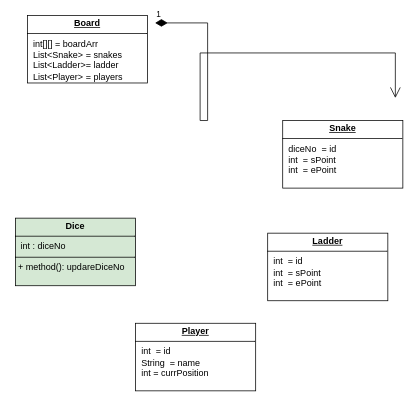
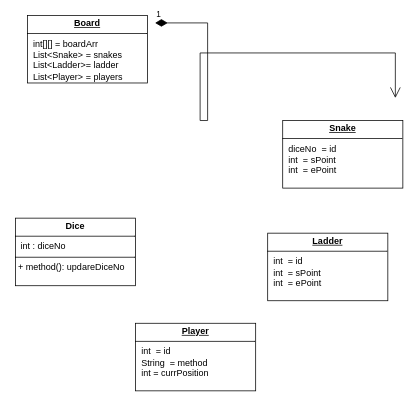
(75, 252) -> (75, 252)
(175, 344) -> (175, 344)
